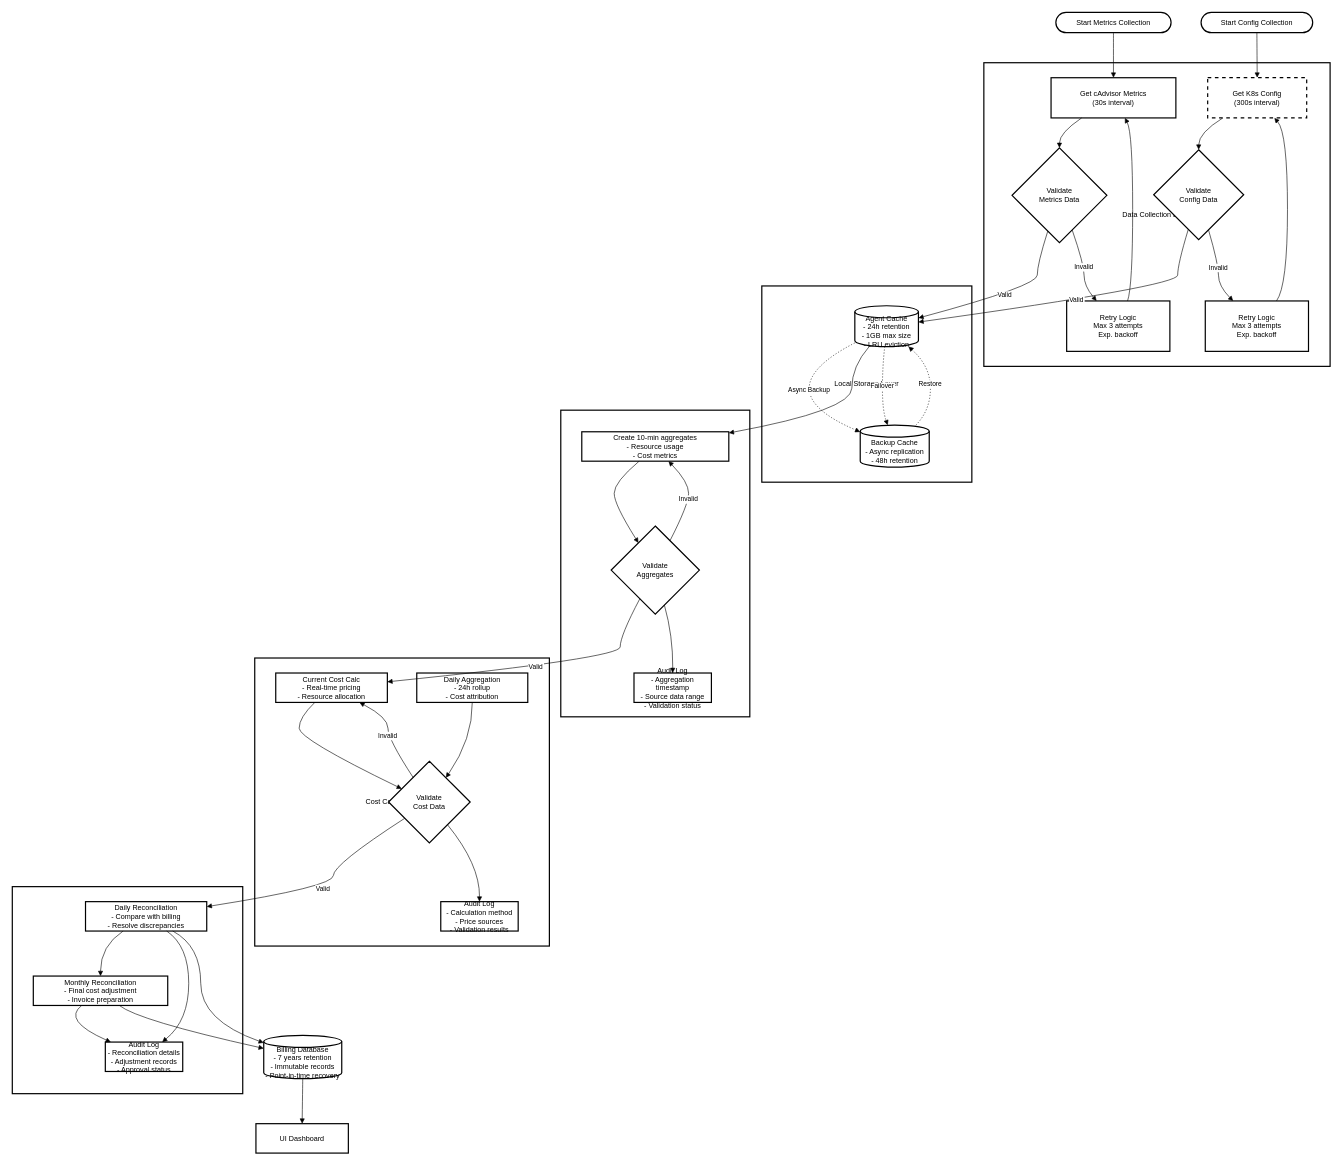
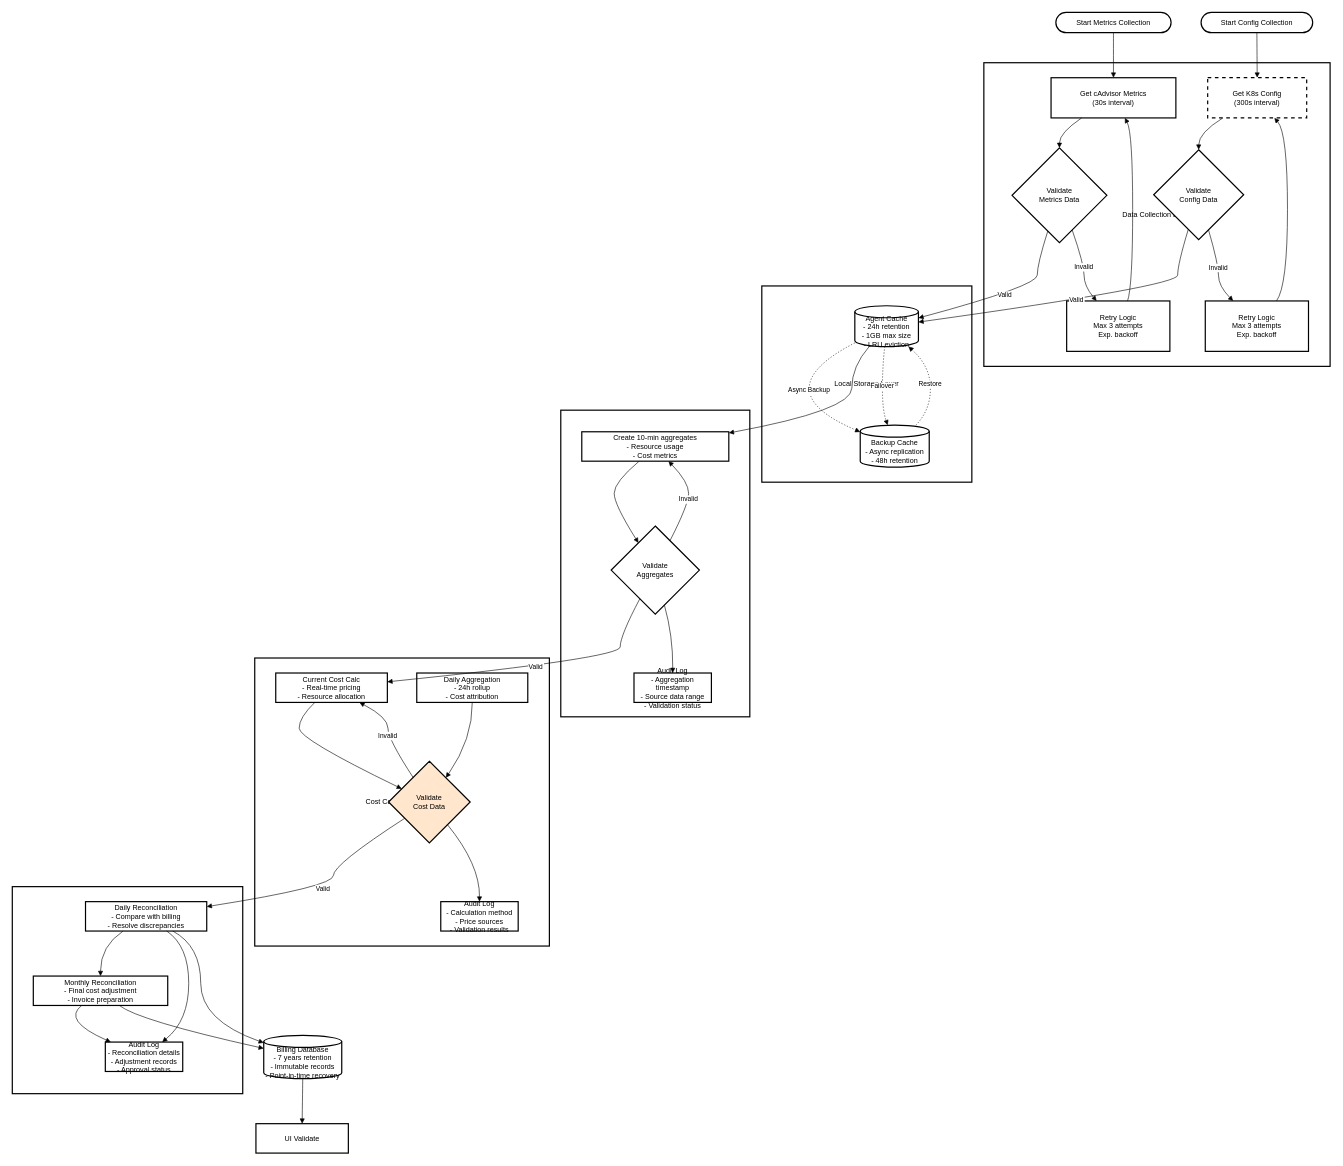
(429, 802) -> (429, 802)
(302, 1139) -> (302, 1139)
